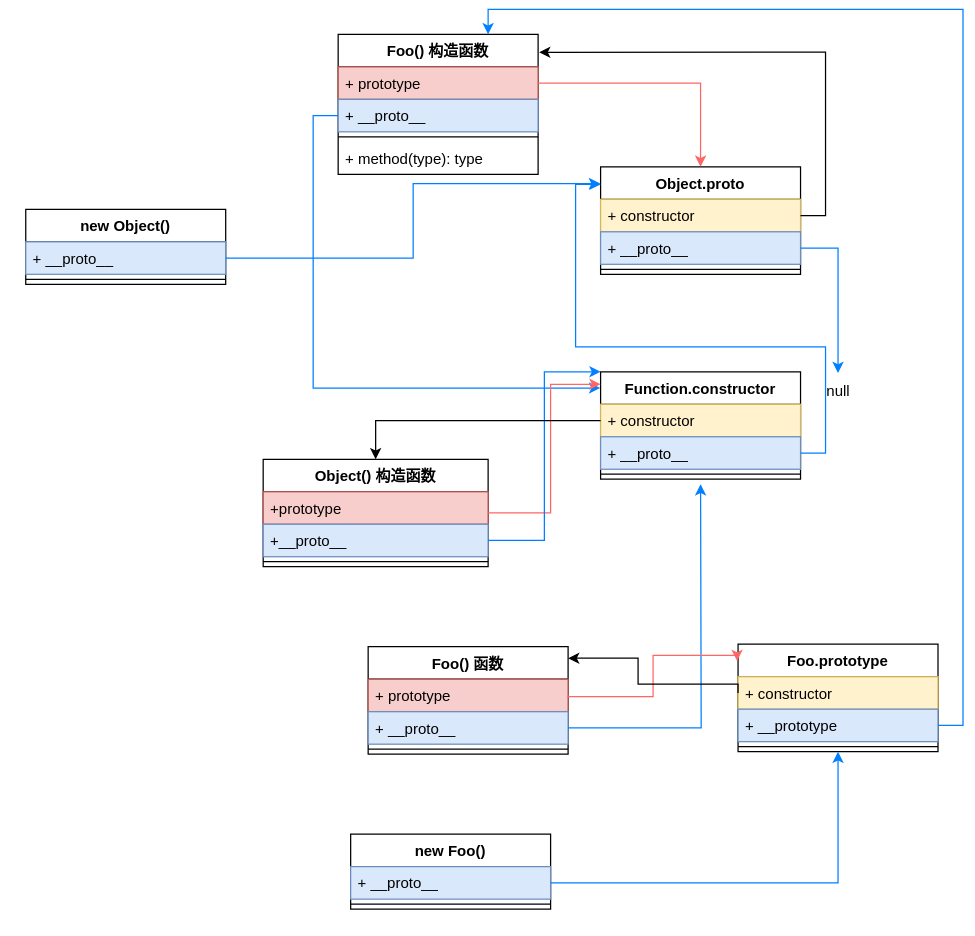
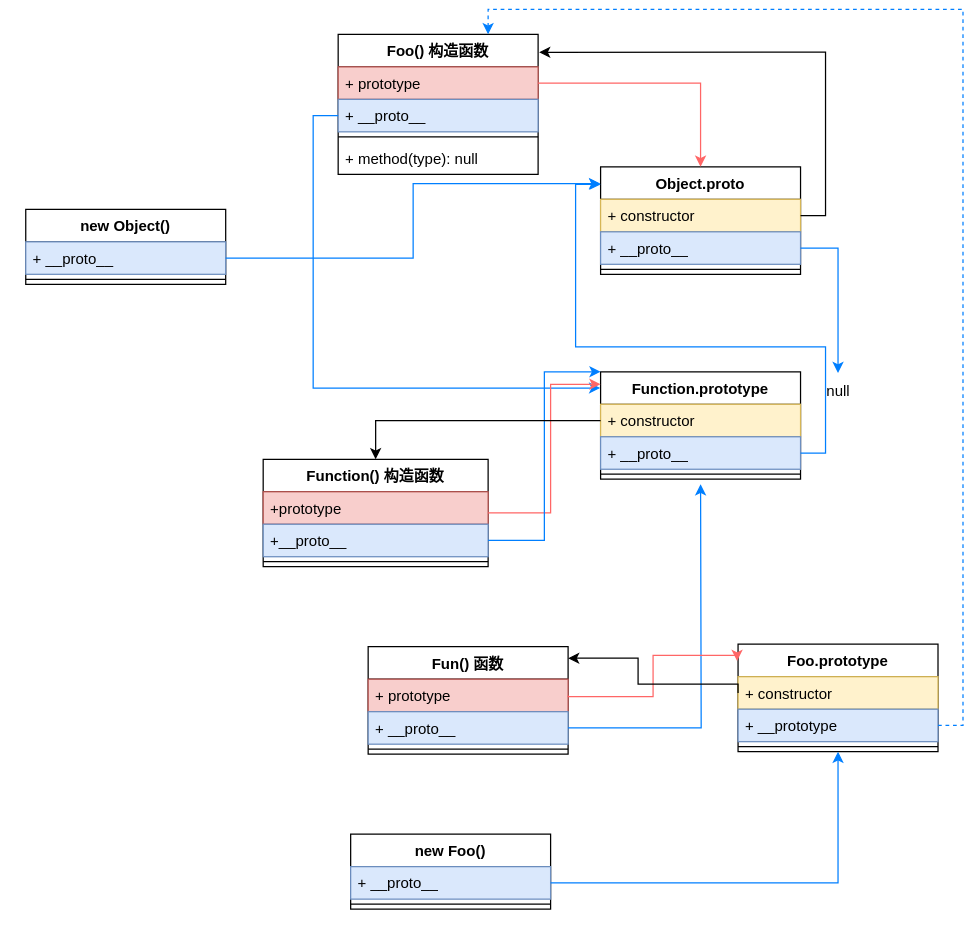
(963, 134) -> (963, 134)
(423, 159) -> (419, 159)
(700, 389) -> (700, 389)
(375, 476) -> (375, 476)
(468, 664) -> (468, 664)
